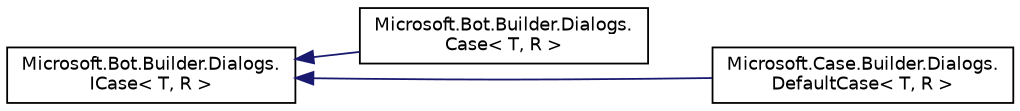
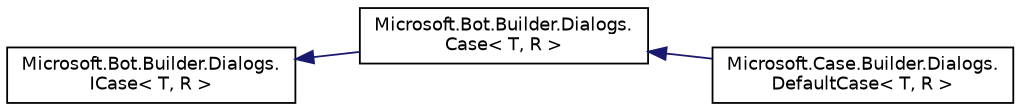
(513, 80) -> (689, 56)
